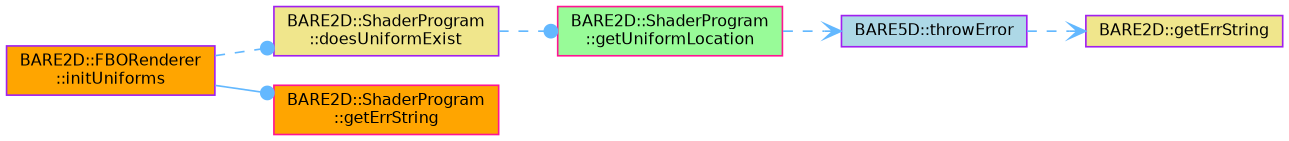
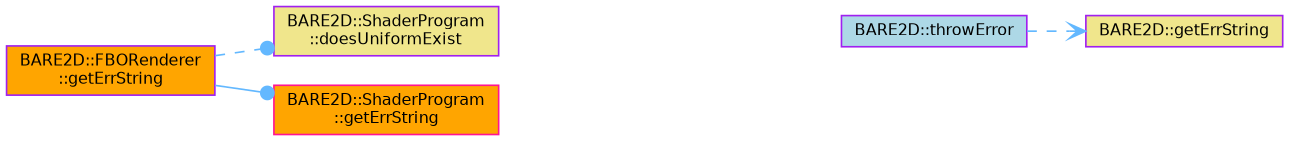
(670, 31) -> none
(934, 31) -> (934, 31)
(111, 71) -> (111, 71)
